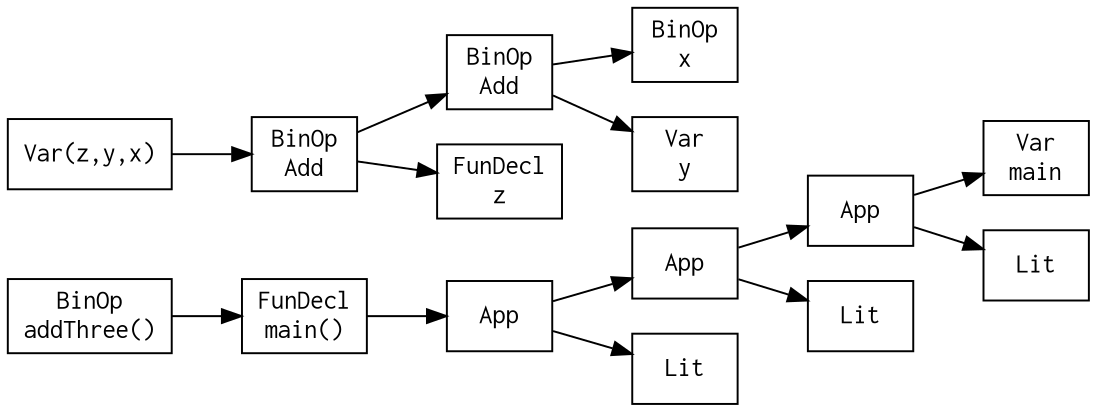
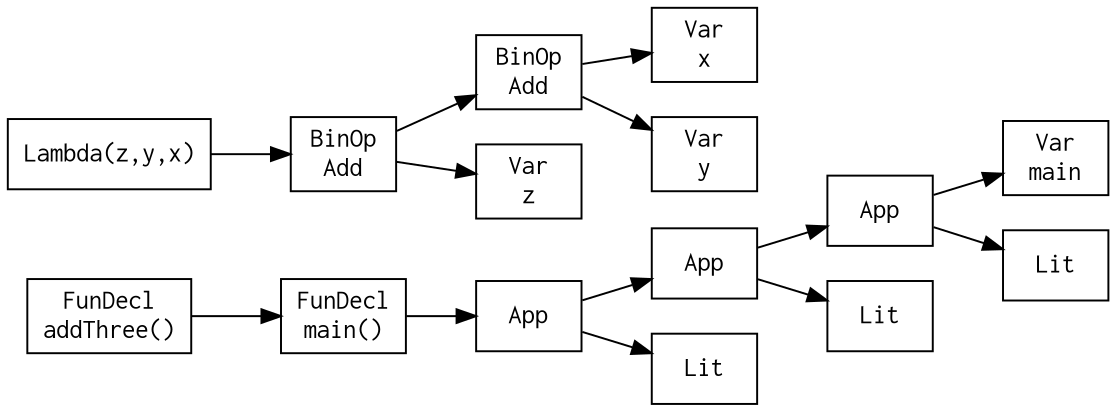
(685, 45) -> (704, 45)
(90, 154) -> (109, 154)
(500, 181) -> (529, 181)
(90, 316) -> (109, 316)
